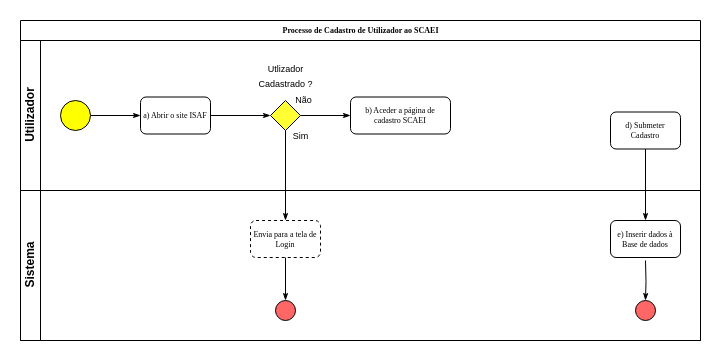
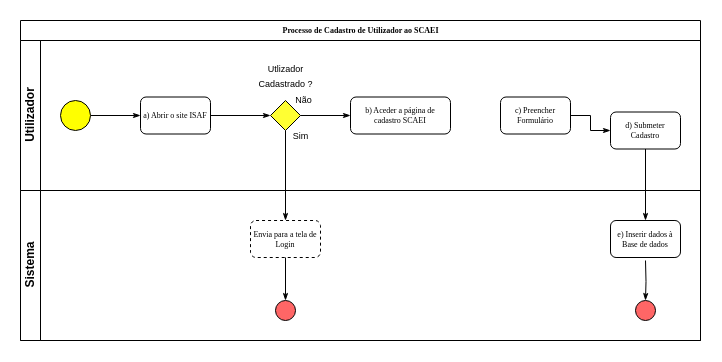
none -> (536, 116)
none -> (591, 120)
